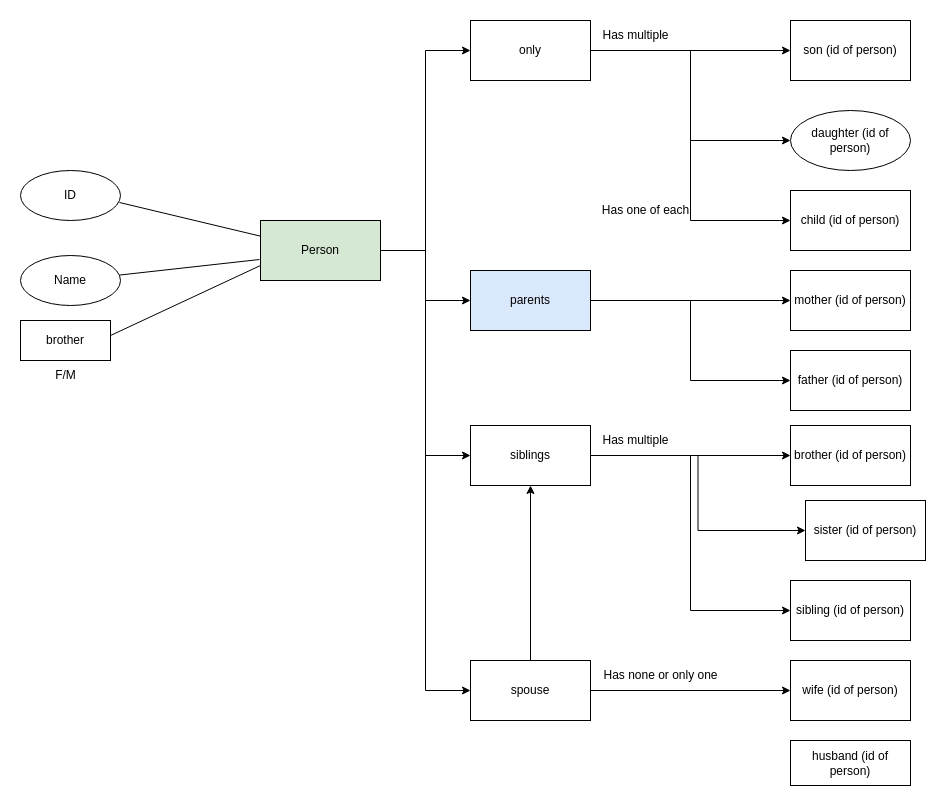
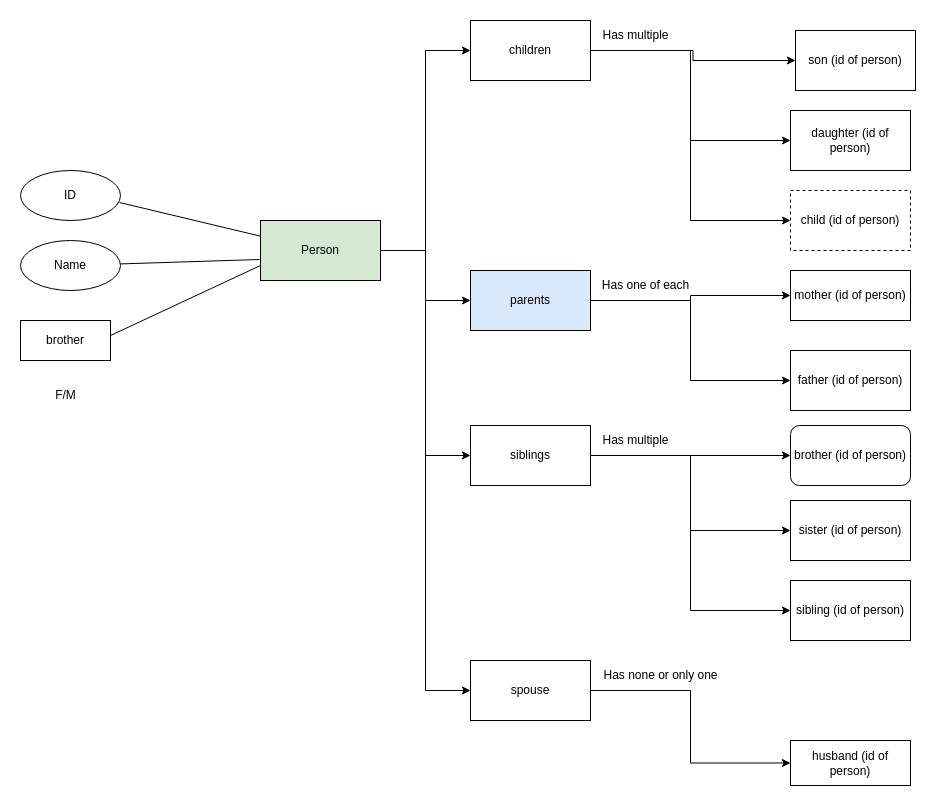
(531, 51) -> (531, 51)
(851, 51) -> (856, 61)
(851, 141) -> (851, 141)
(646, 211) -> (646, 286)
(851, 221) -> (851, 221)
(71, 281) -> (71, 266)
(851, 301) -> (851, 296)
(66, 376) -> (66, 396)
(851, 456) -> (851, 456)
(866, 531) -> (851, 531)
(531, 576) -> (702, 763)
(738, 691) -> none
(851, 691) -> none
